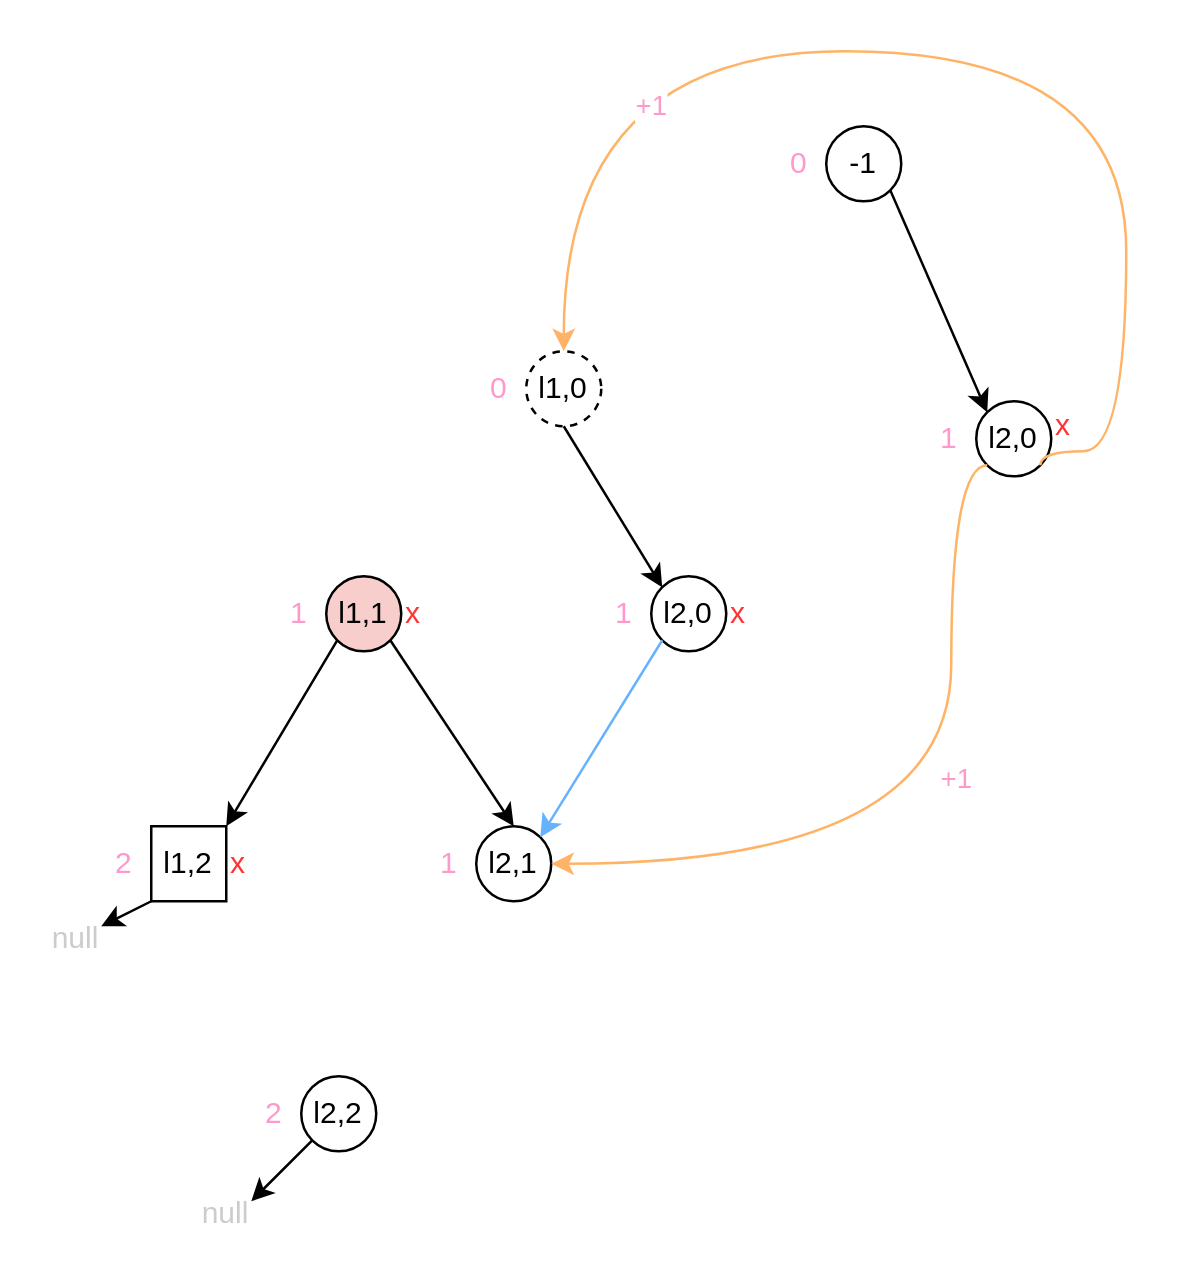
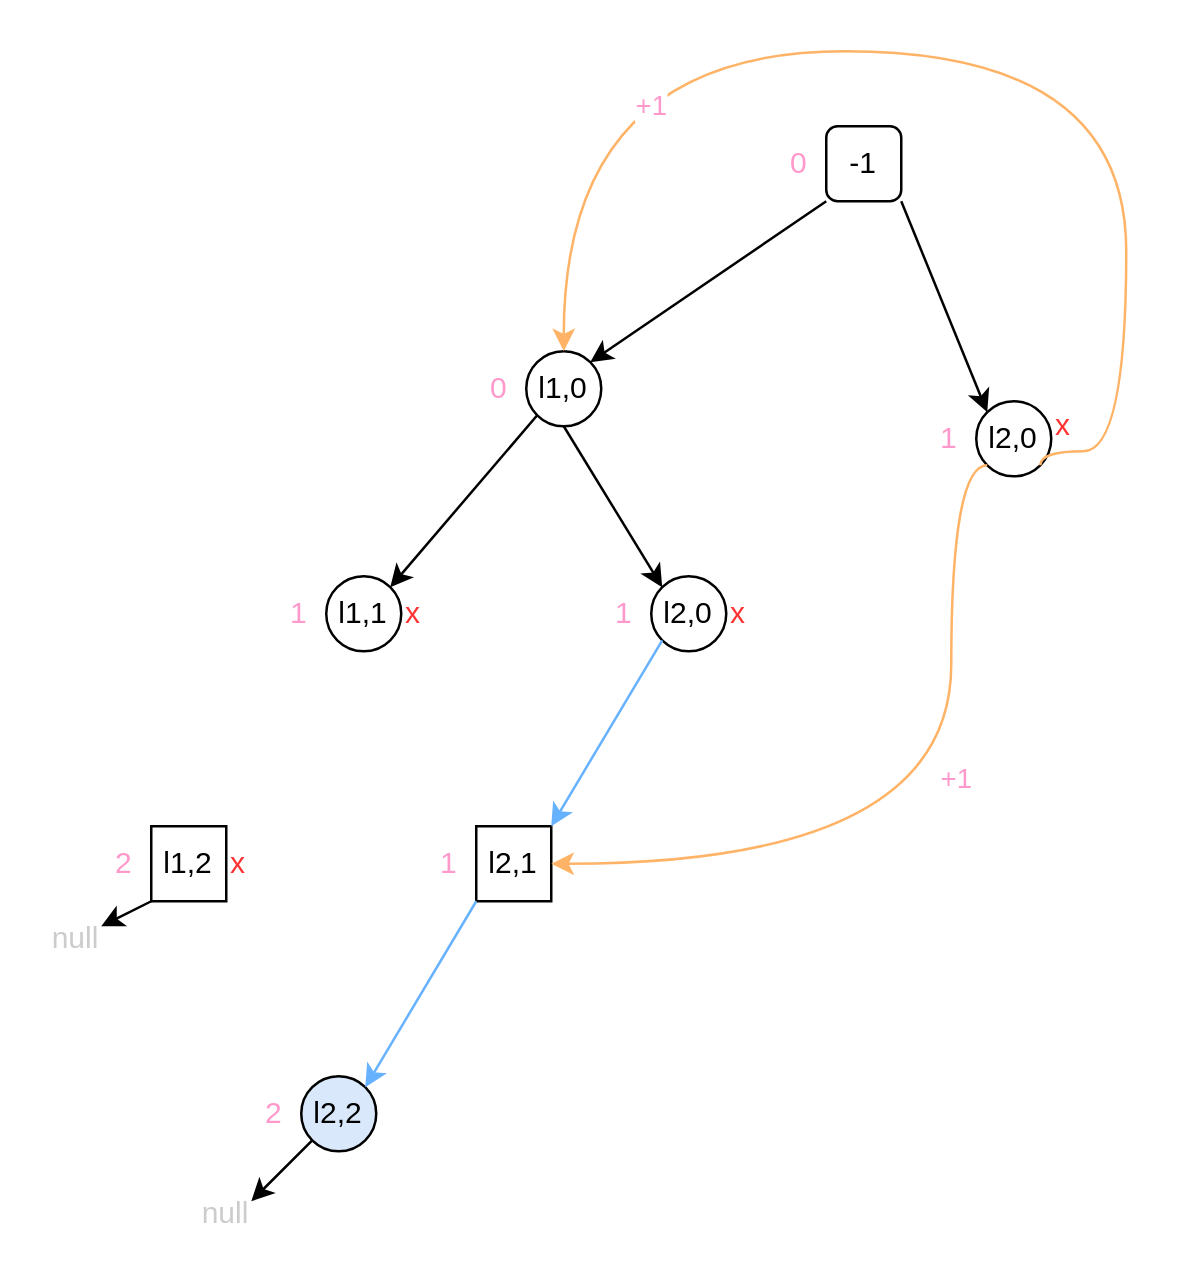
(864, 164) -> (864, 164)
none -> (715, 277)
(564, 389) -> (564, 389)
none -> (469, 495)
(364, 614) -> (364, 614)
(286, 726) -> none
(447, 726) -> none
(514, 864) -> (514, 864)
none -> (425, 987)
(339, 1114) -> (339, 1114)
